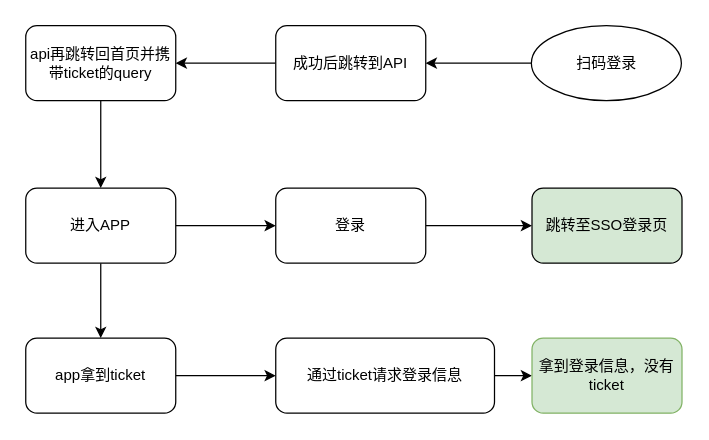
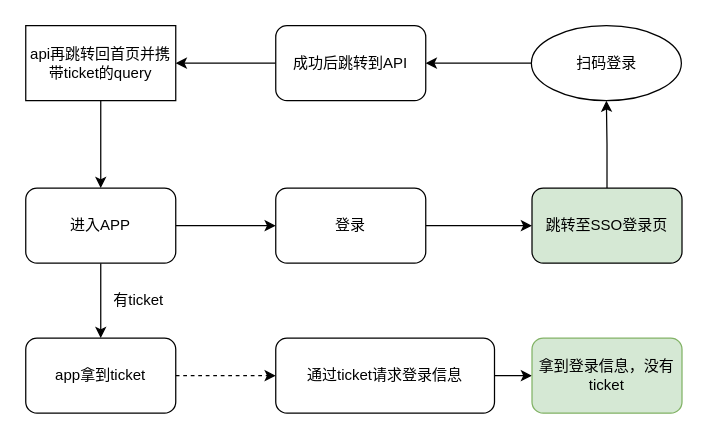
(101, 63) -> (101, 63)
none -> (607, 148)
none -> (138, 301)
(222, 376) -> (222, 376)
